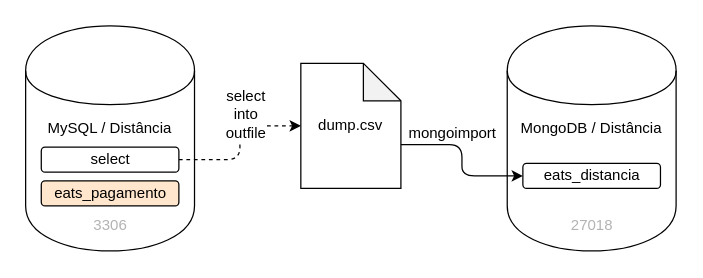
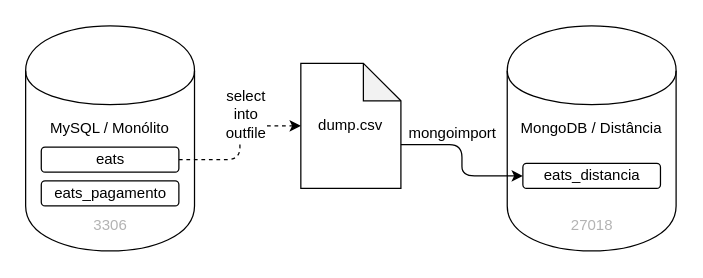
(110, 128) -> (110, 128)
(111, 159) -> (111, 159)
(110, 193) -> (110, 193)
